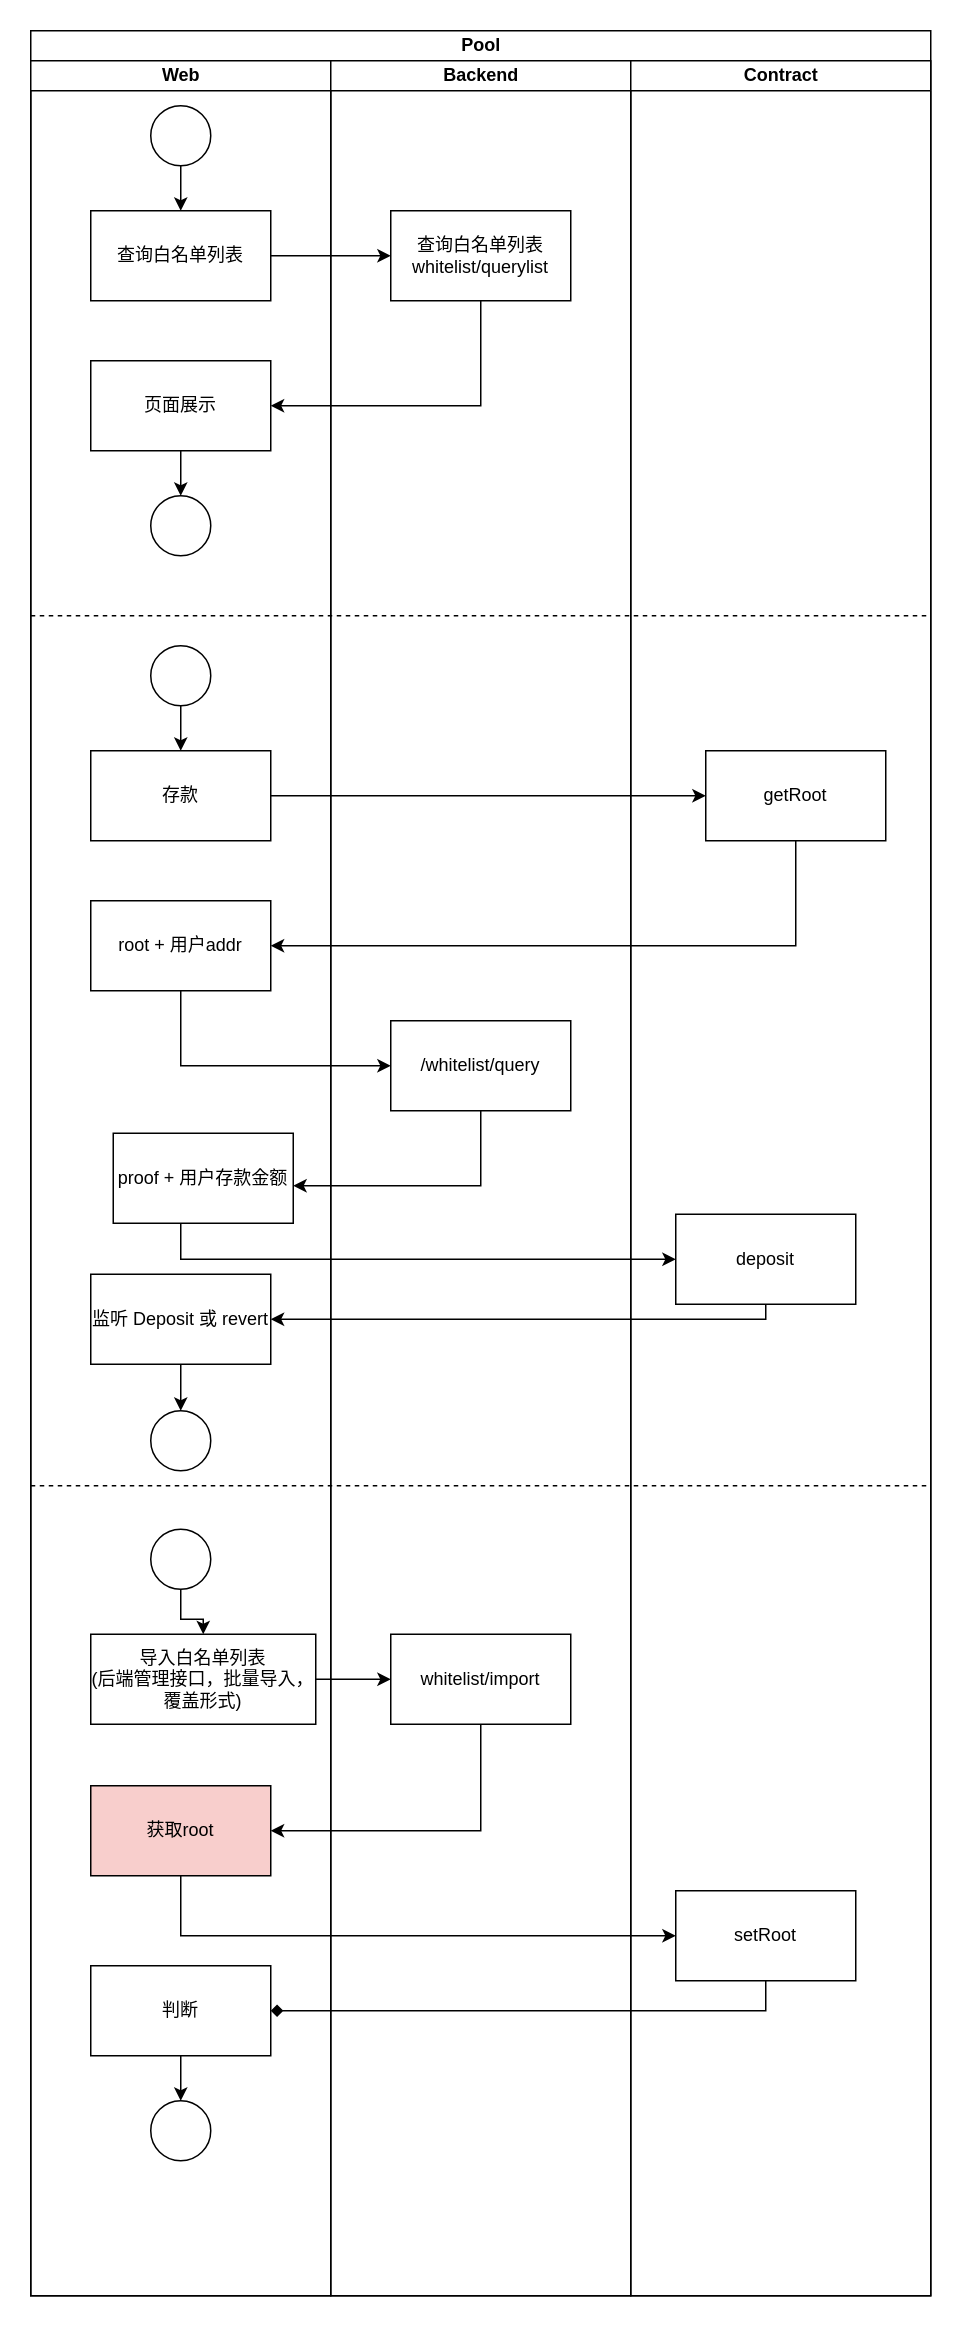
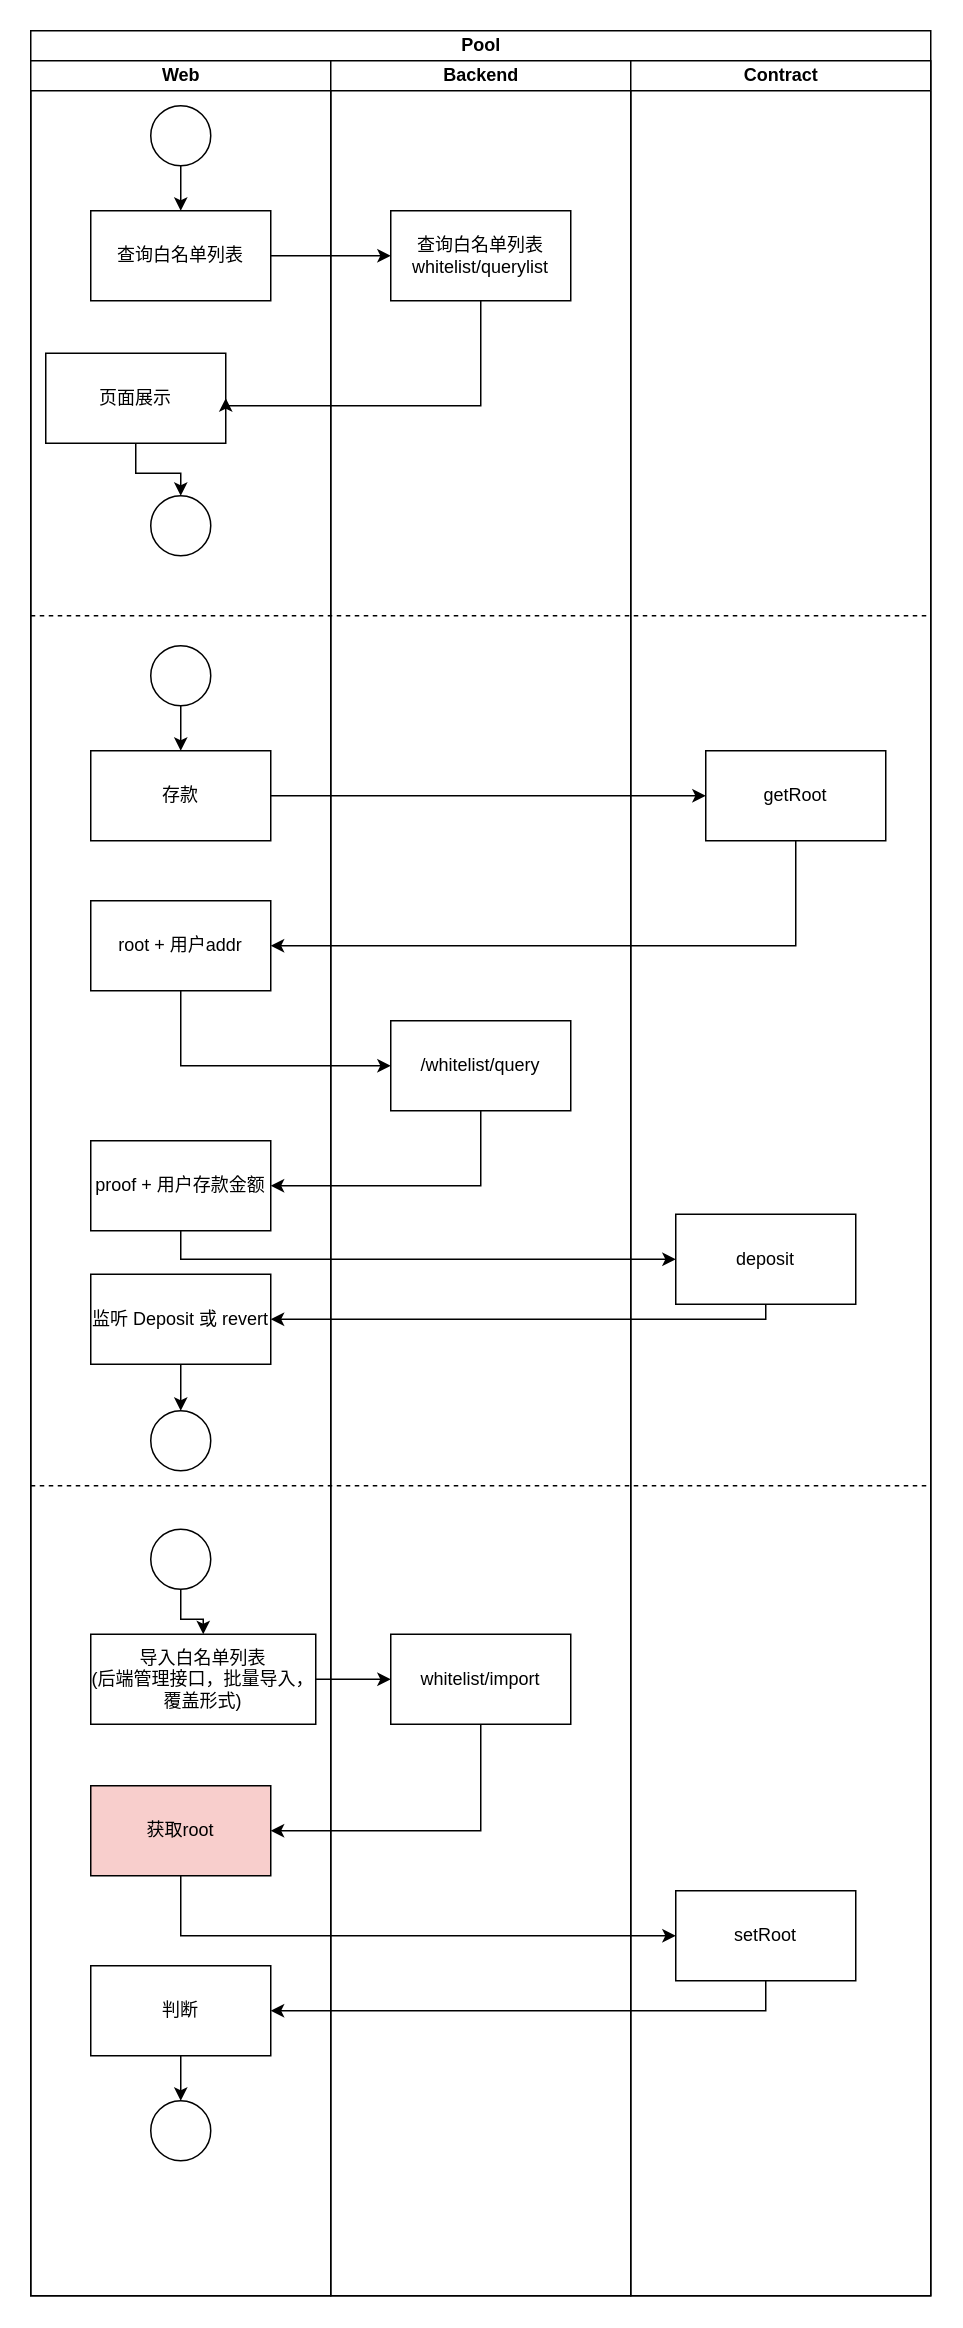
(181, 406) -> (136, 398)
(203, 1178) -> (181, 1186)
(283, 2011) -> (282, 2011)
